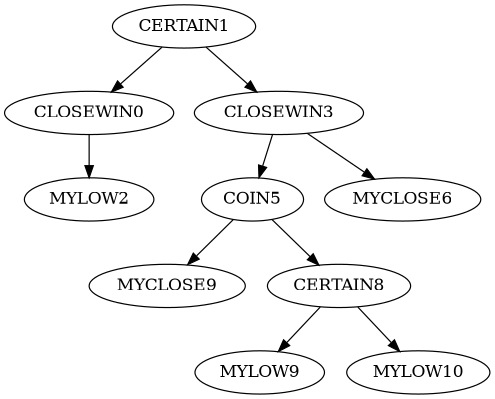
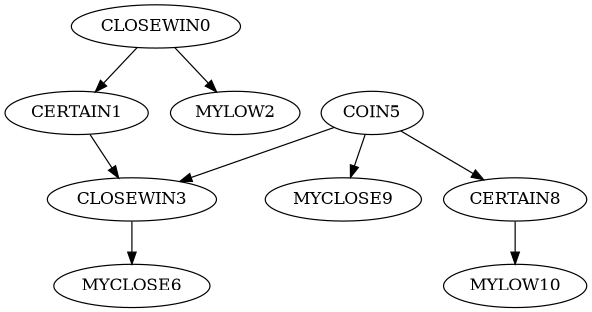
(141, 66) -> (120, 65)
(268, 150) -> (263, 152)
(260, 372) -> none
